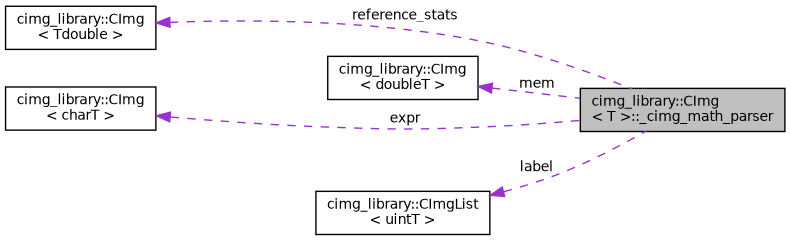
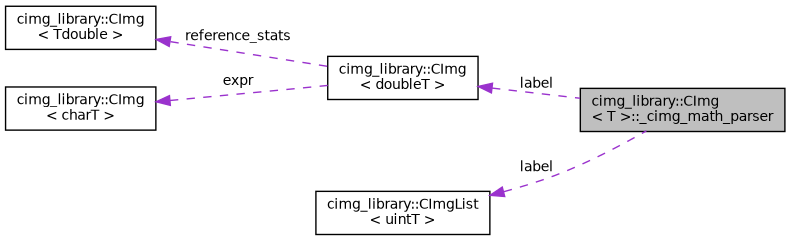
(405, 29) -> (249, 54)
(535, 84) -> (535, 84)
(375, 129) -> (249, 93)
